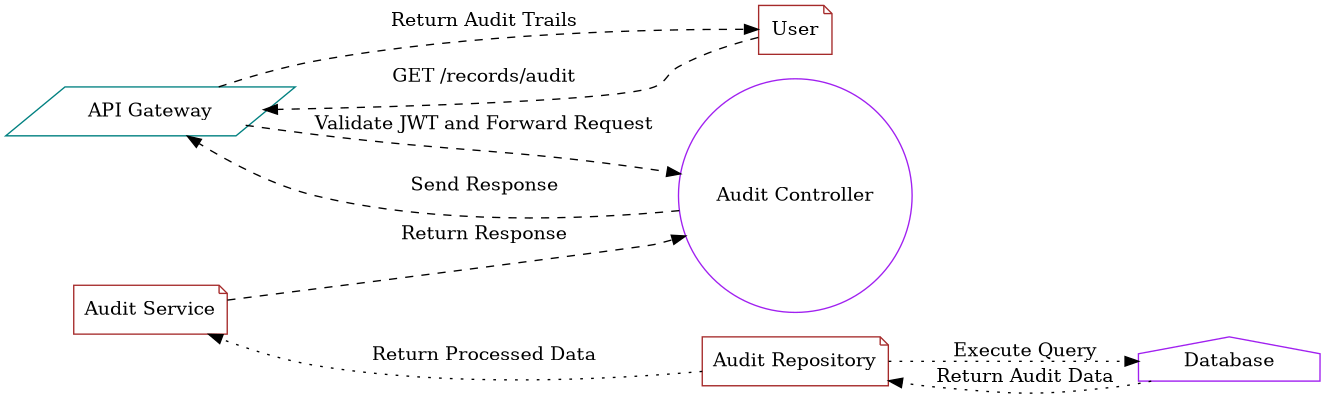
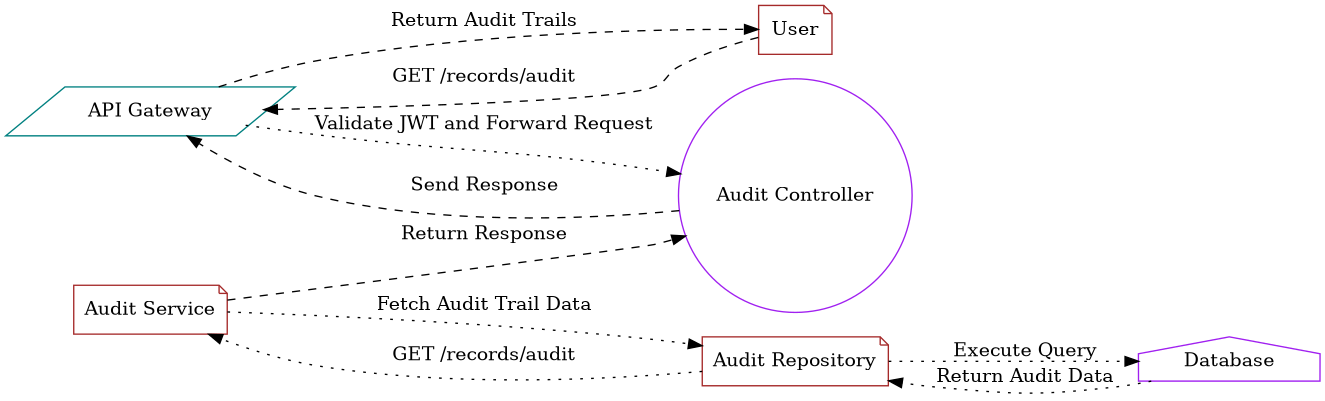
(456, 149) -> (456, 149)
none -> (458, 323)
(485, 355) -> (485, 355)
